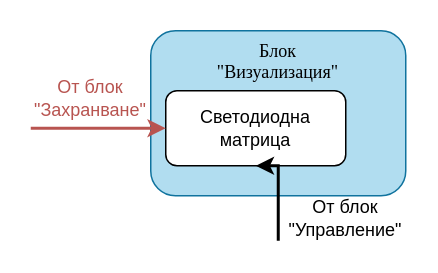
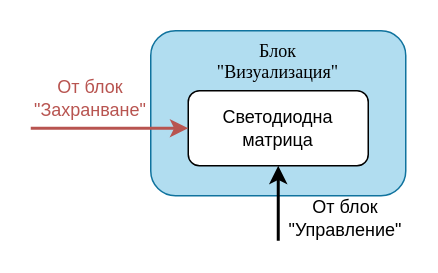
(256, 128) -> (278, 128)
